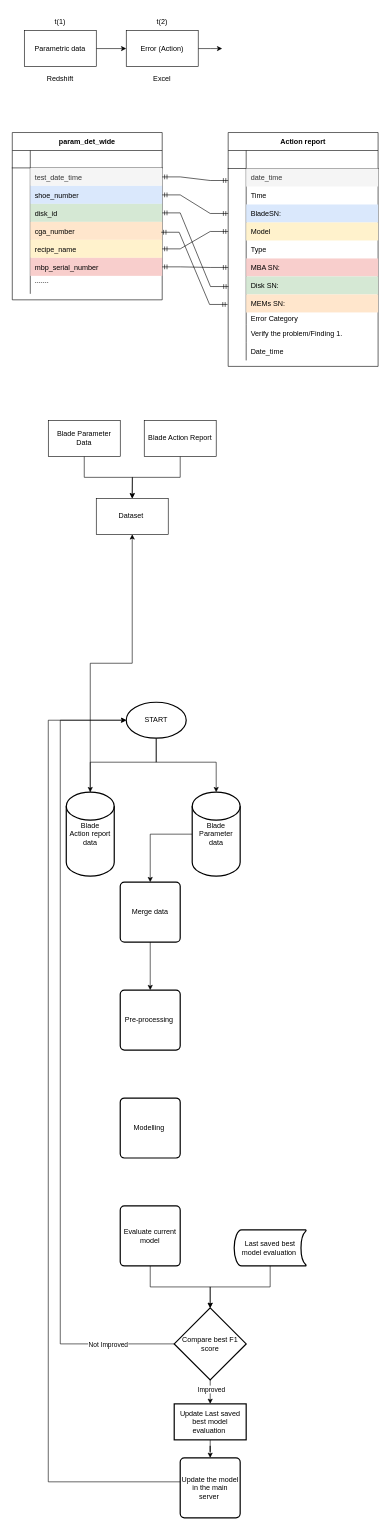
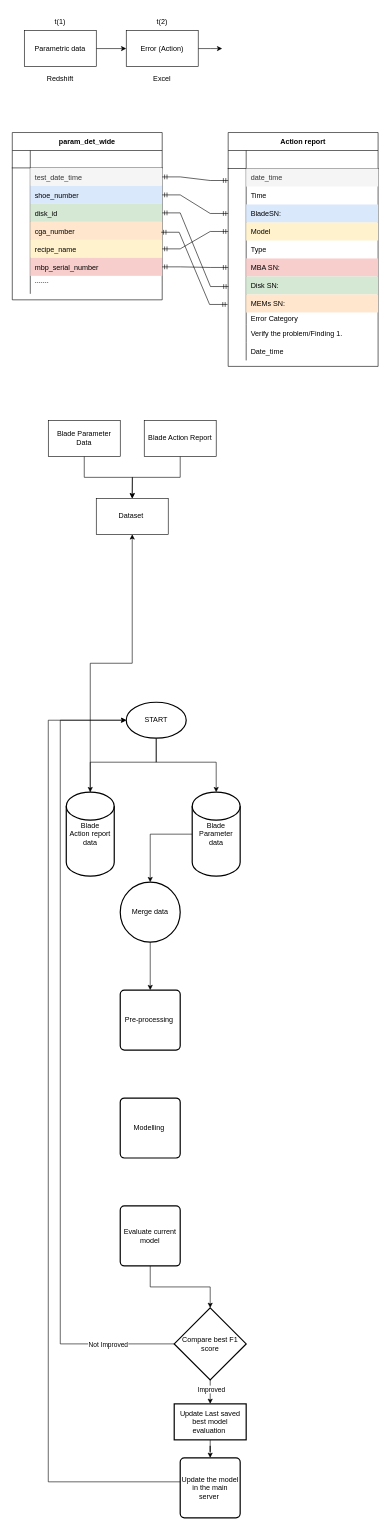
(150, 912) -> (150, 912)
(270, 1248) -> none
(270, 1278) -> none
